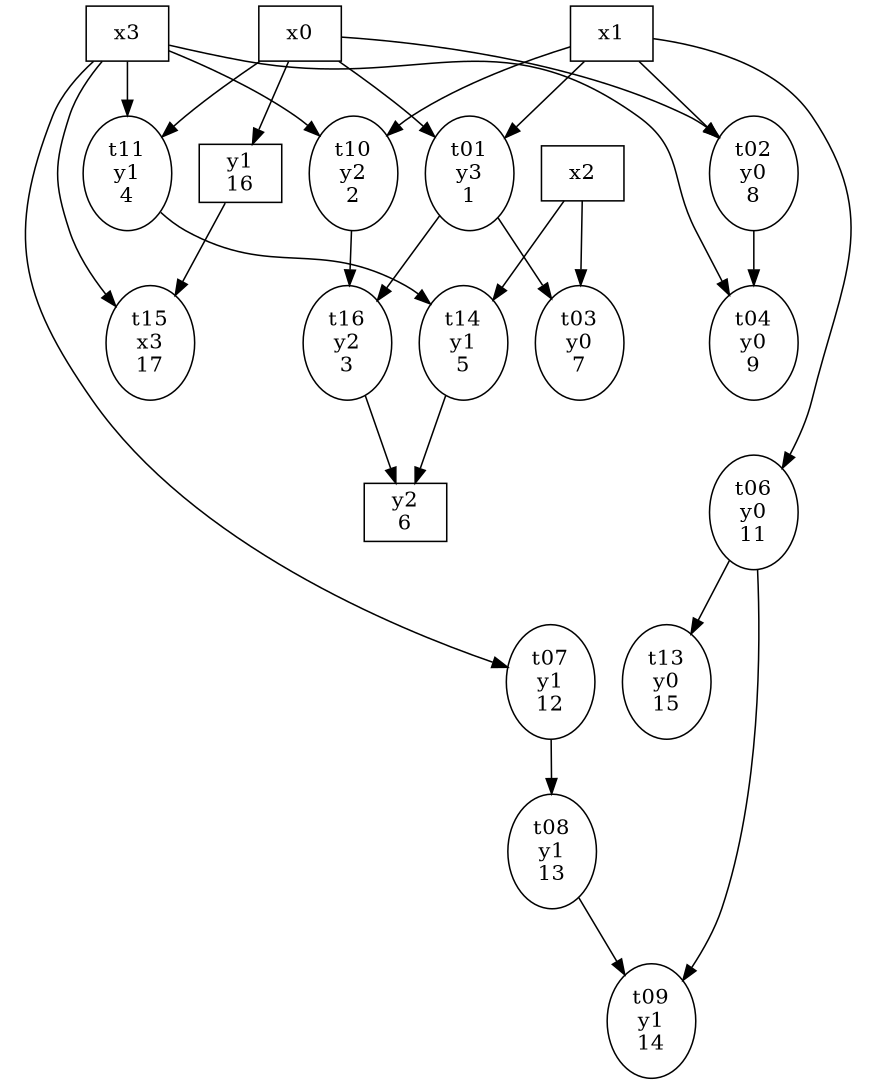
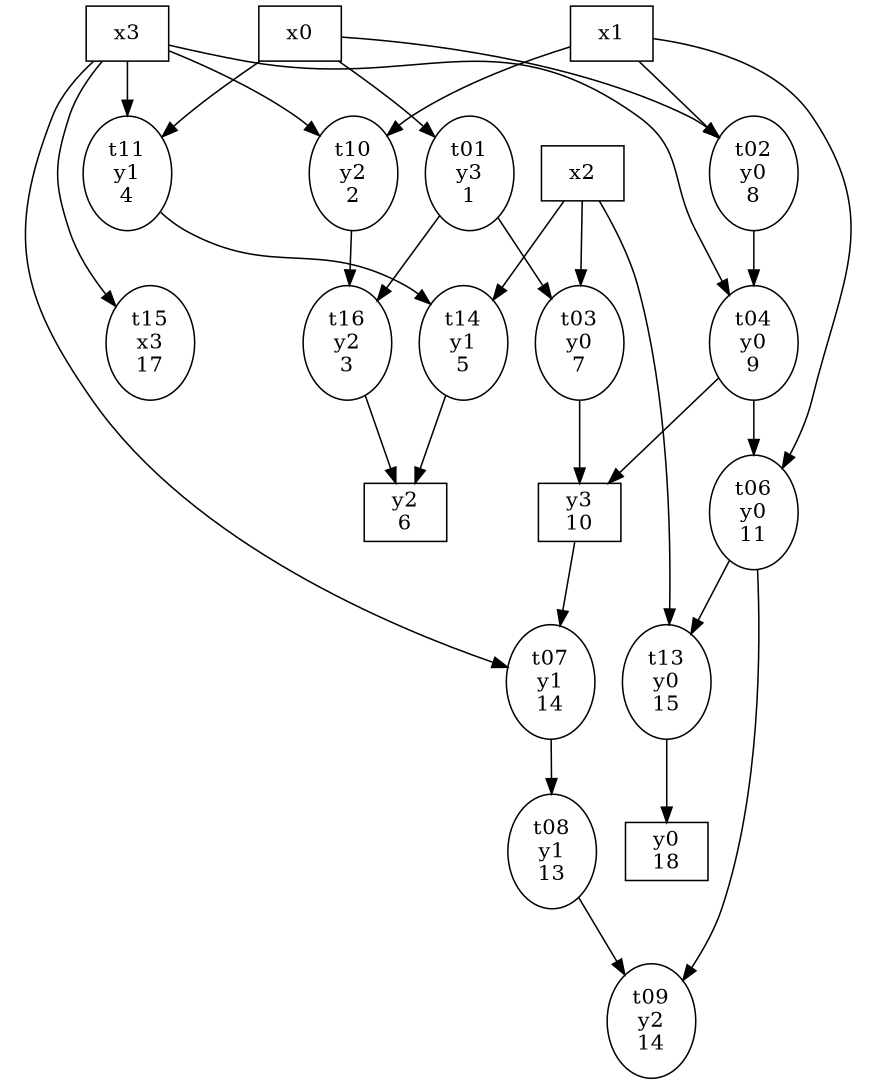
(550, 94) -> none
(240, 173) -> none
none -> (659, 400)
none -> (754, 420)
none -> (580, 512)
(551, 682) -> (551, 682)
none -> (667, 851)
(651, 1021) -> (651, 1021)
